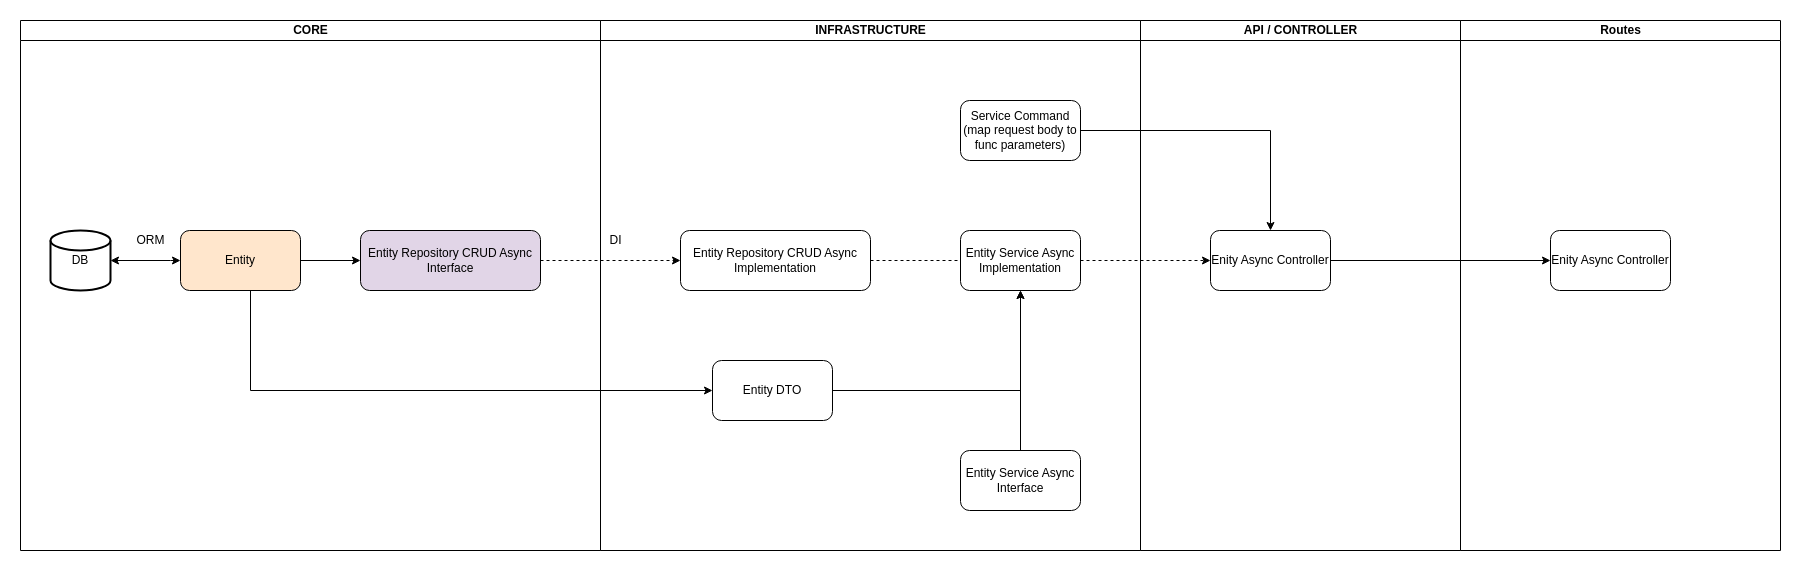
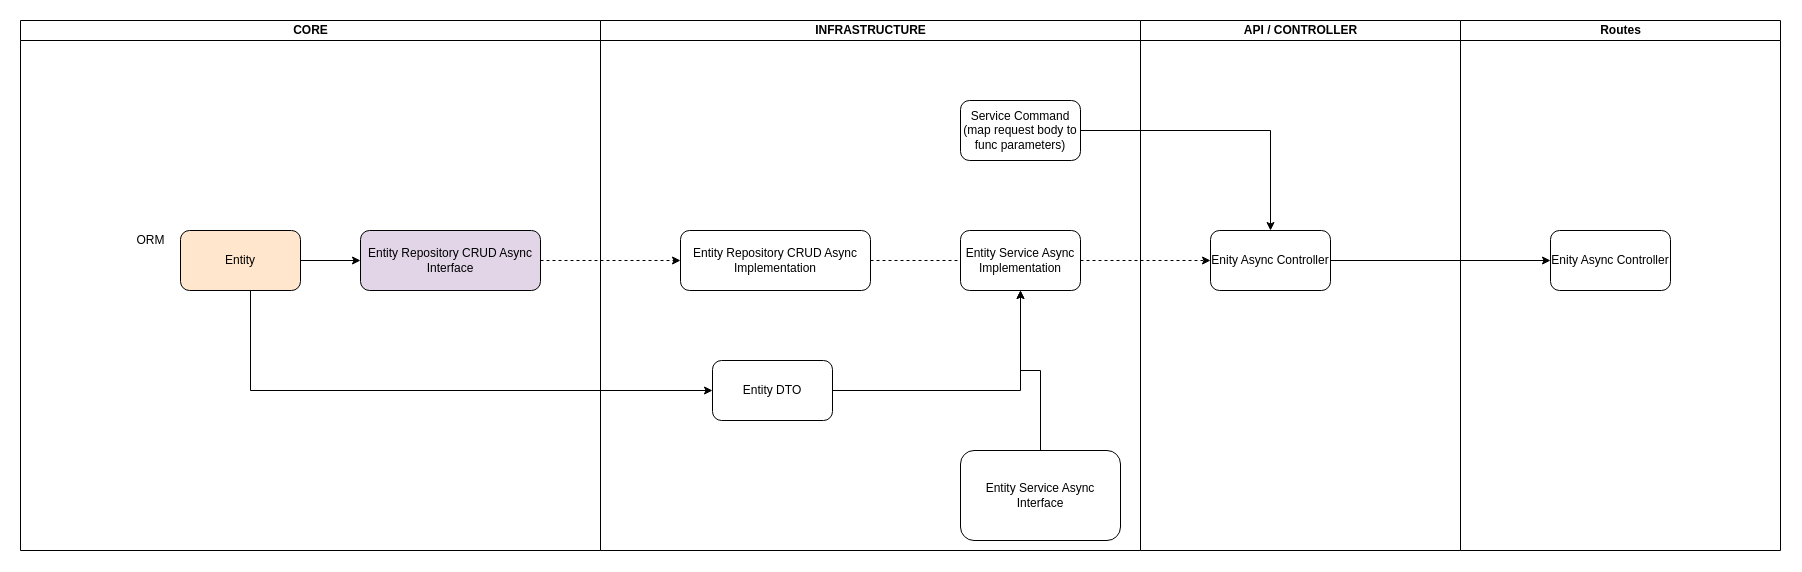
(616, 241) -> none
(81, 261) -> none
(145, 261) -> none
(1021, 481) -> (1041, 496)
